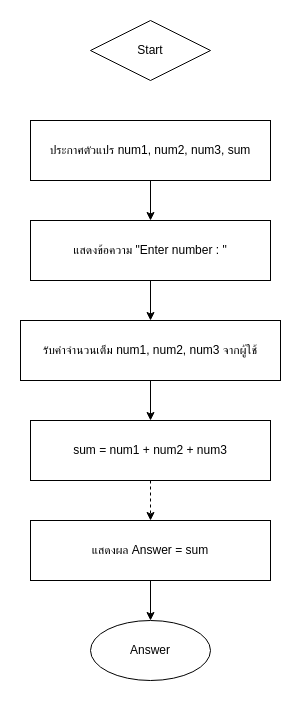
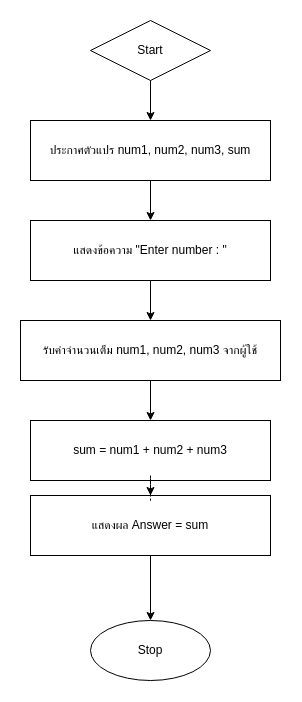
none -> (151, 97)
(151, 551) -> (151, 526)
(151, 651) -> (151, 651)
